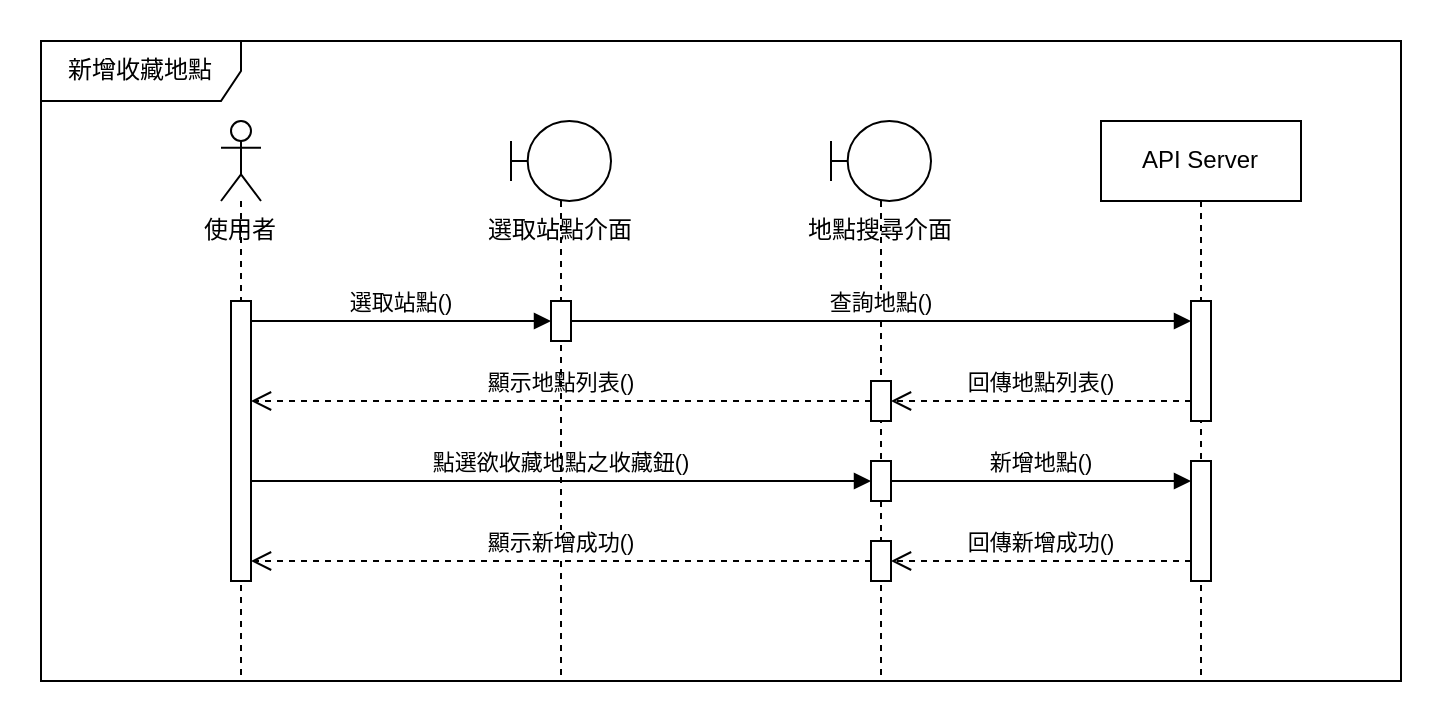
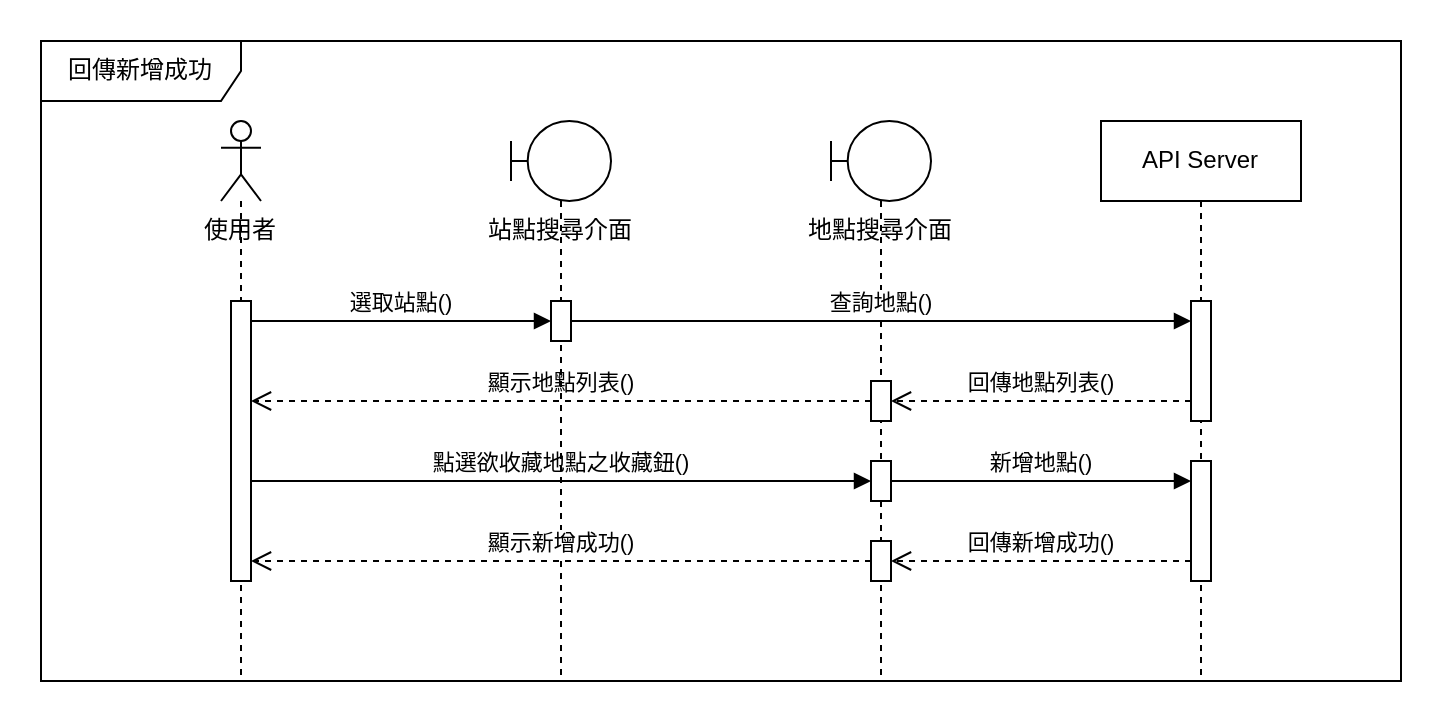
(141, 71) -> (141, 71)
(561, 231) -> (561, 231)
